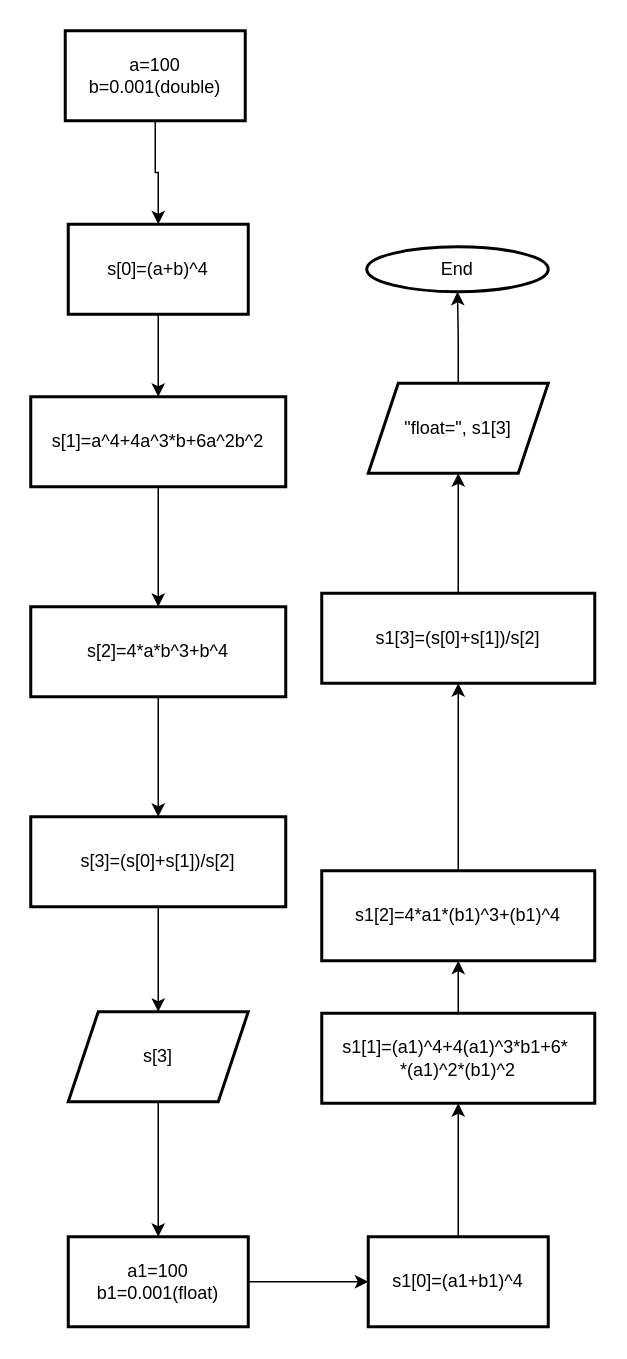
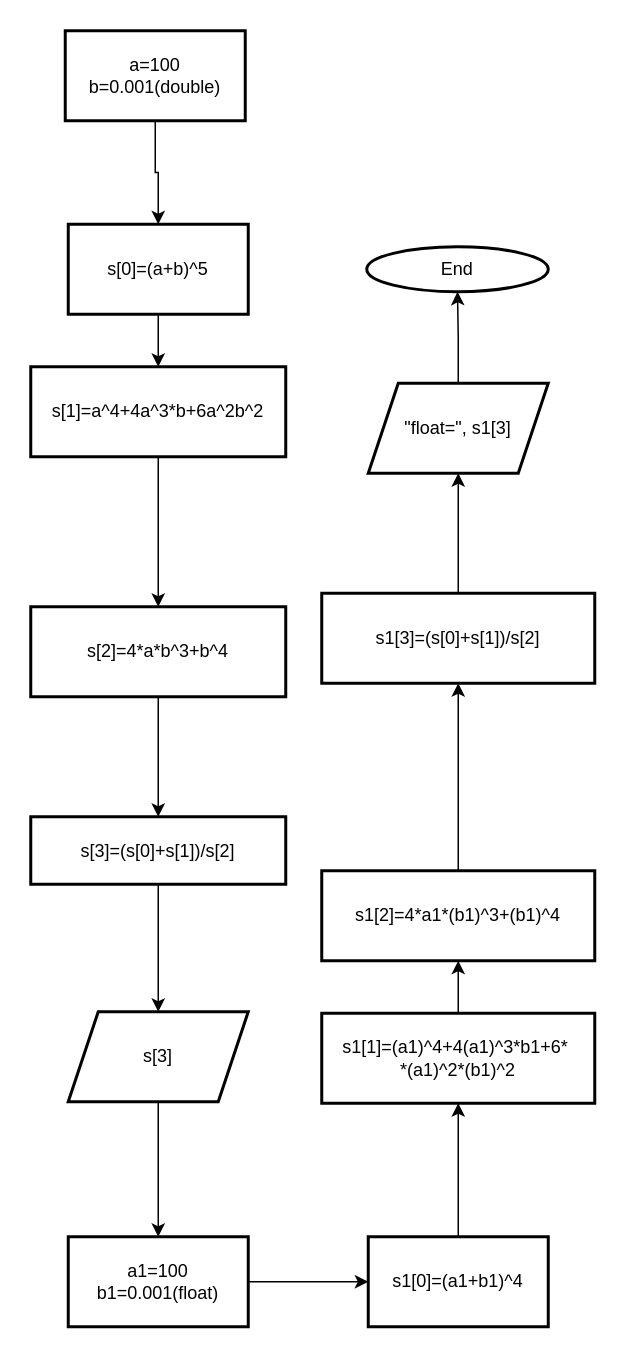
(158, 269) -> (158, 269)
(158, 442) -> (158, 412)
(158, 862) -> (158, 851)
